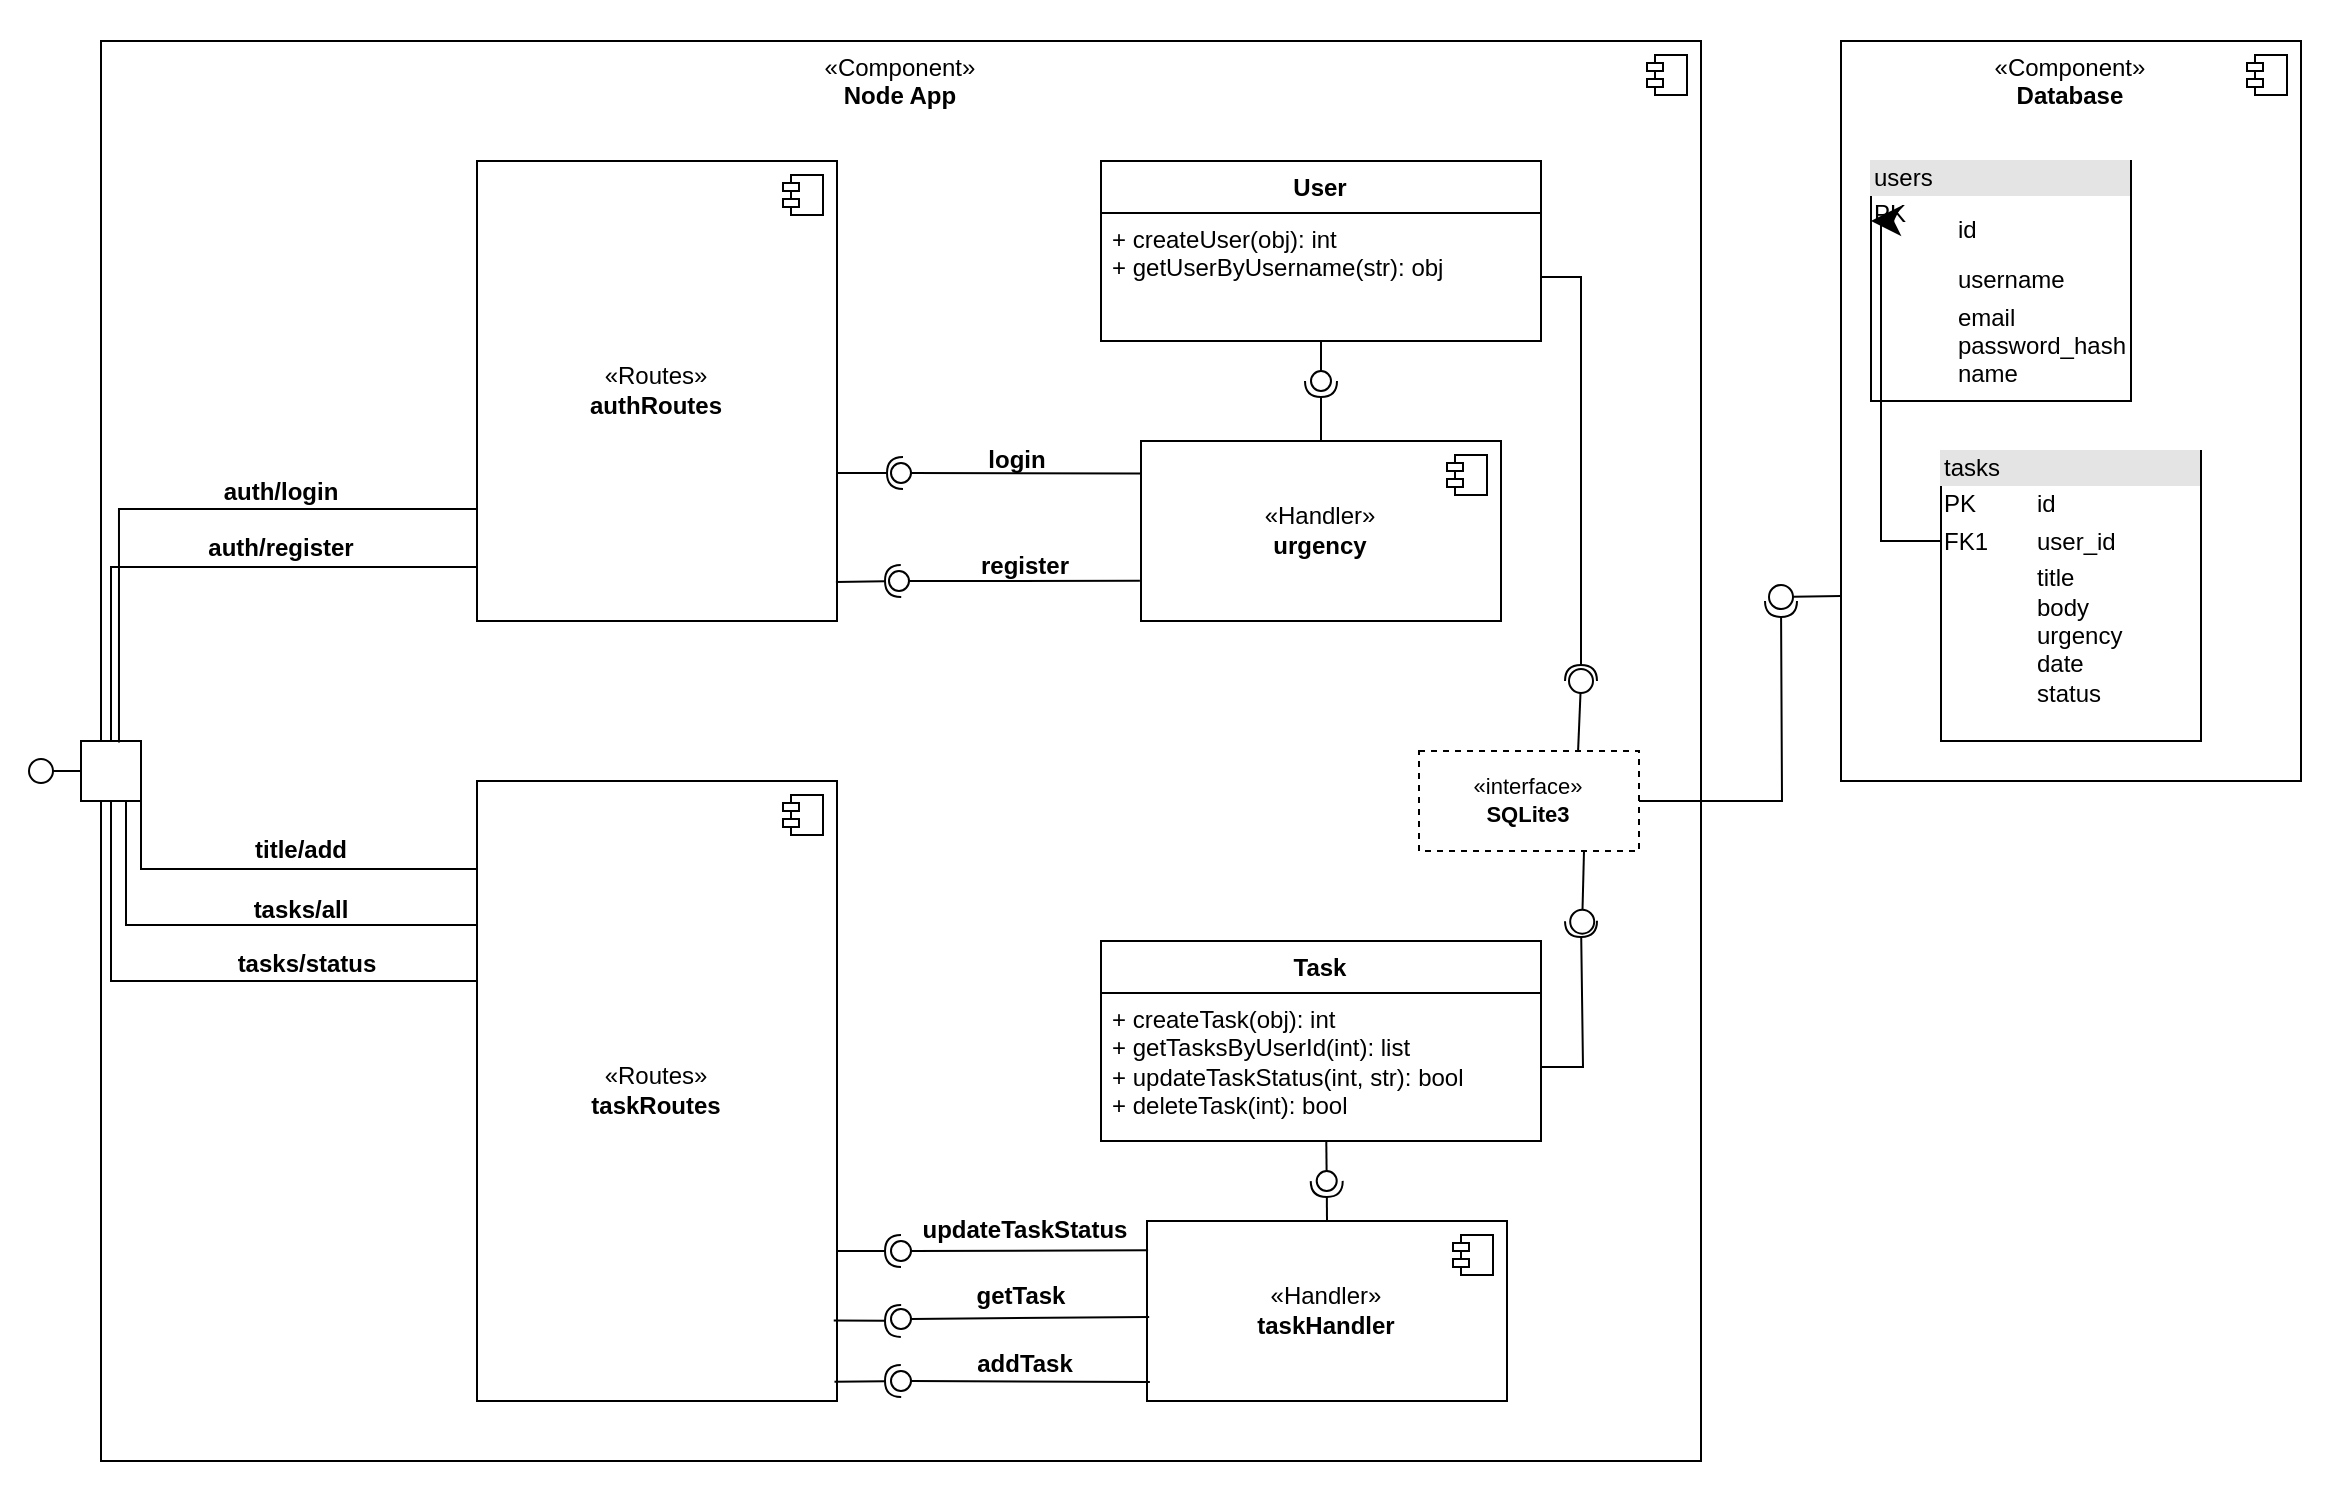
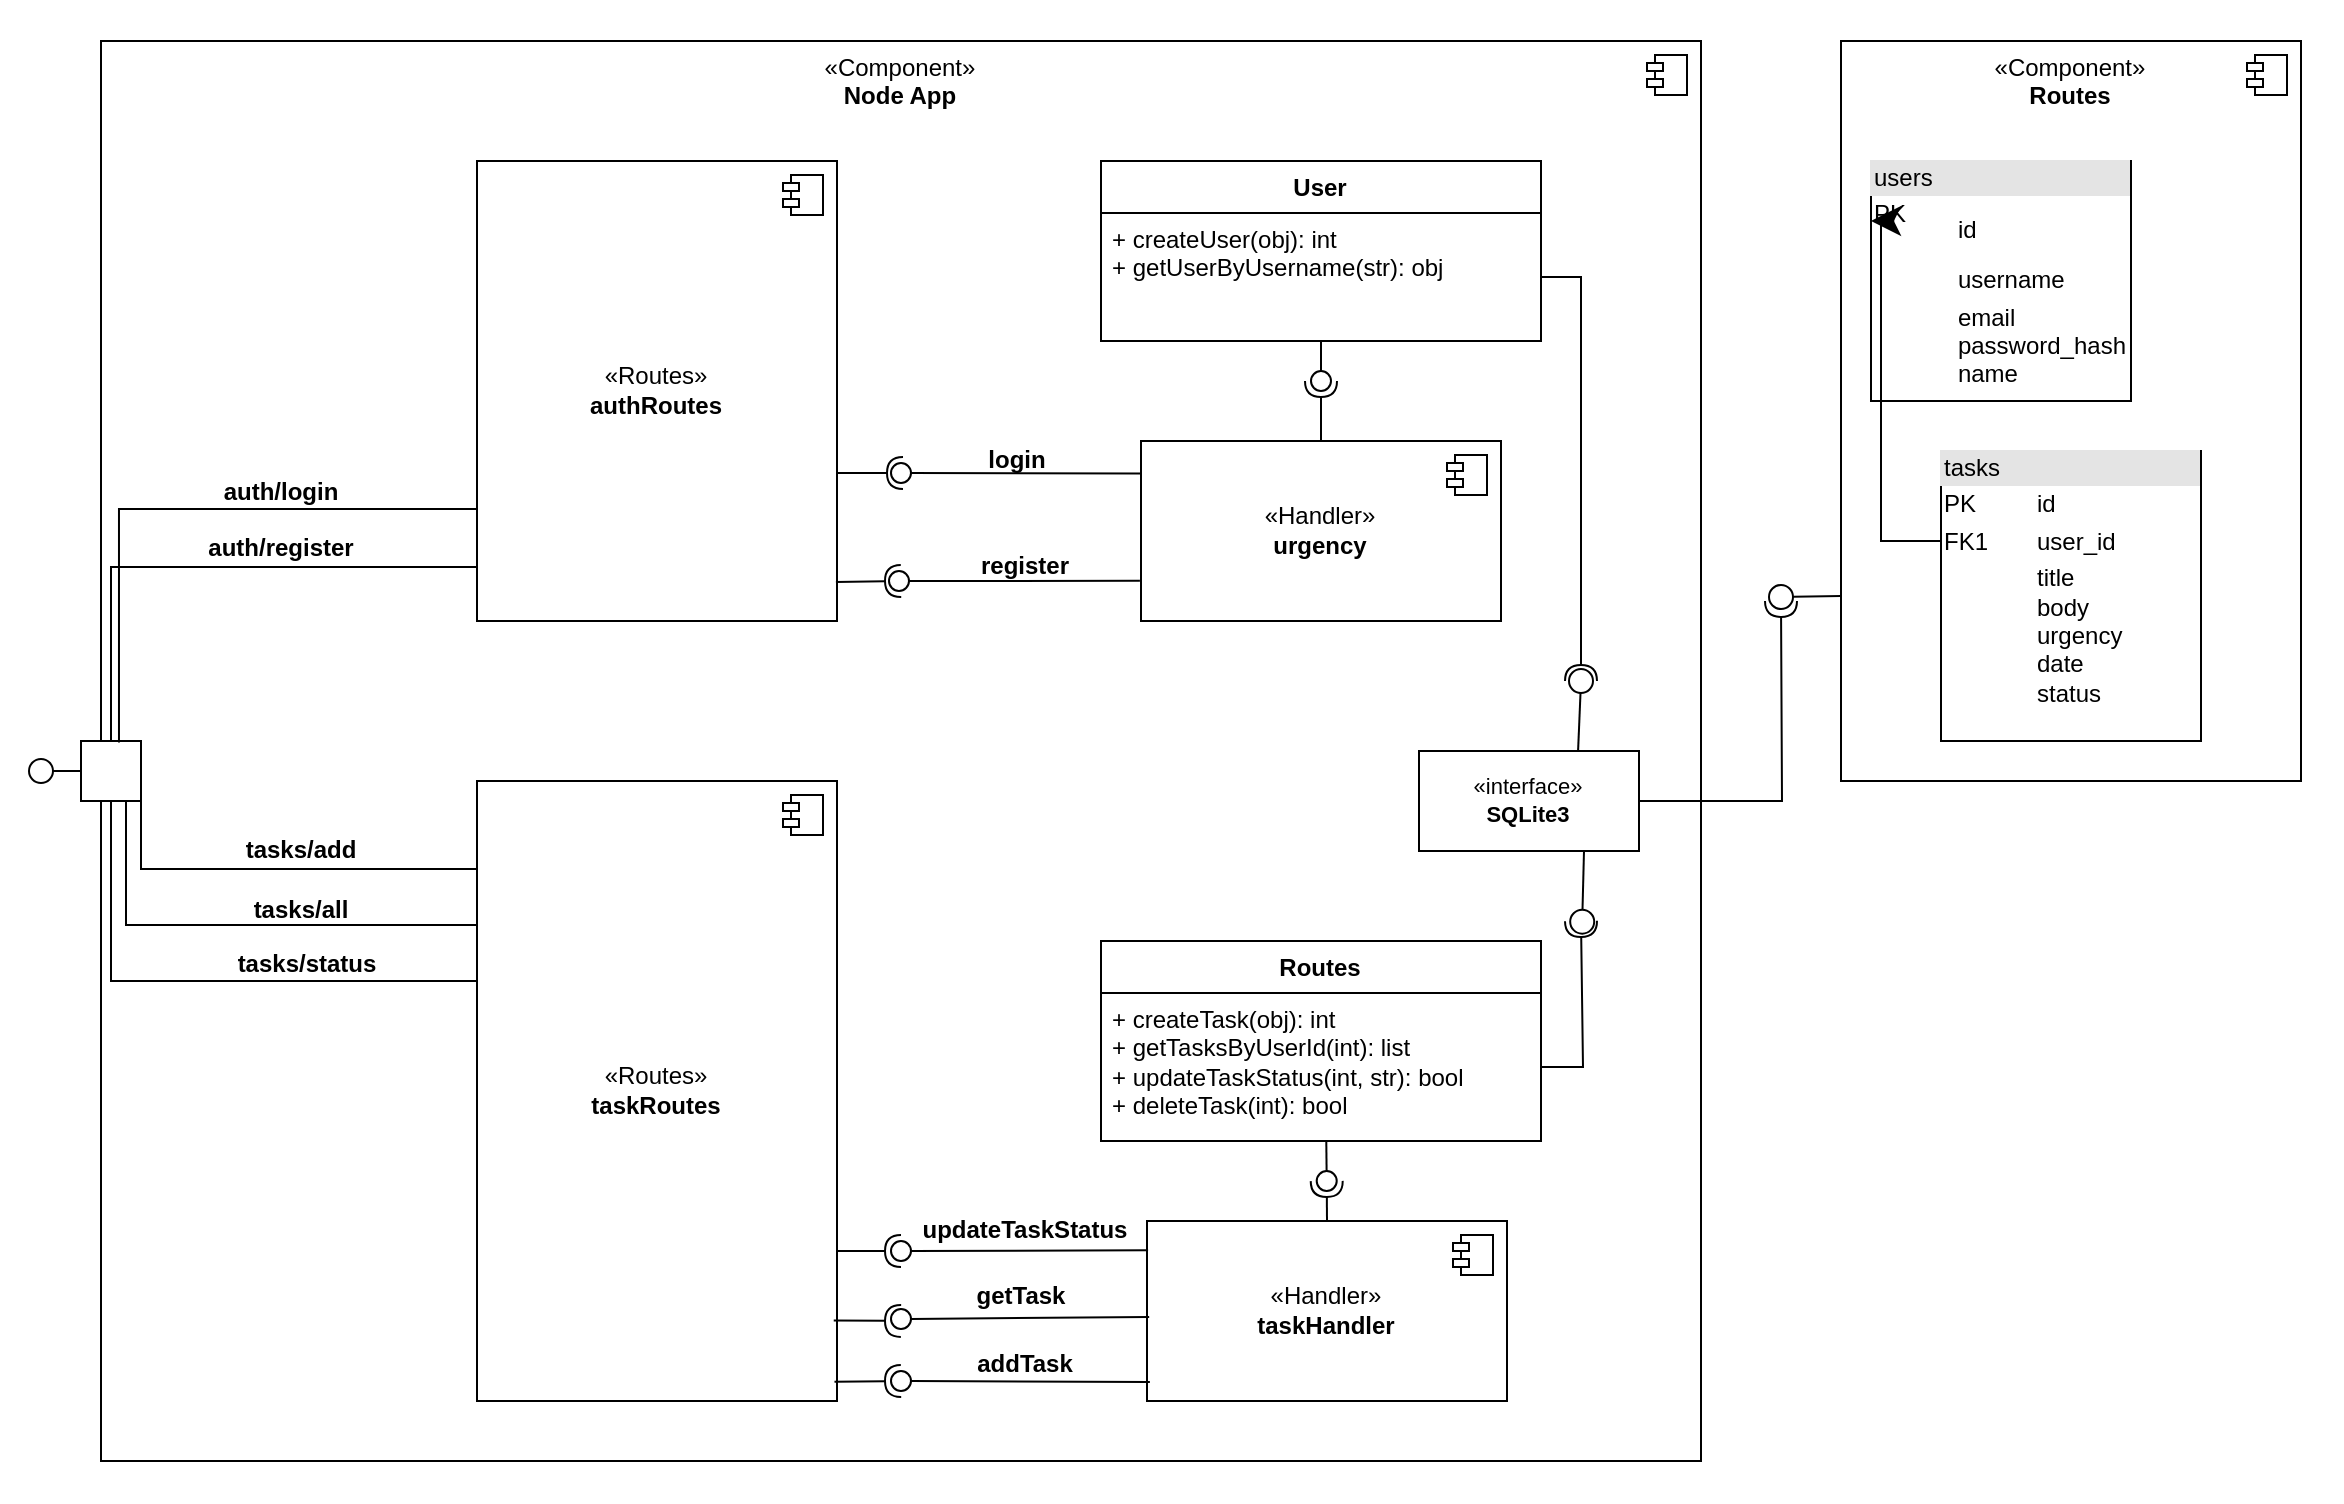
(2071, 84) -> (2071, 84)
(1529, 801) -> (1529, 801)
(302, 851) -> (302, 851)
(1321, 969) -> (1321, 969)
